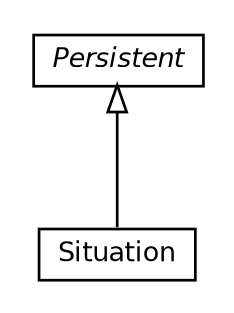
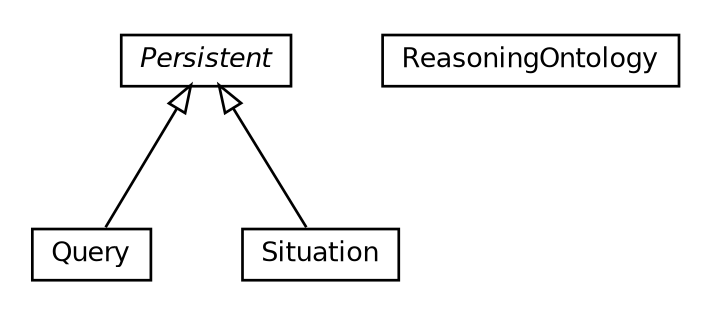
none -> (531, 59)
none -> (92, 253)
